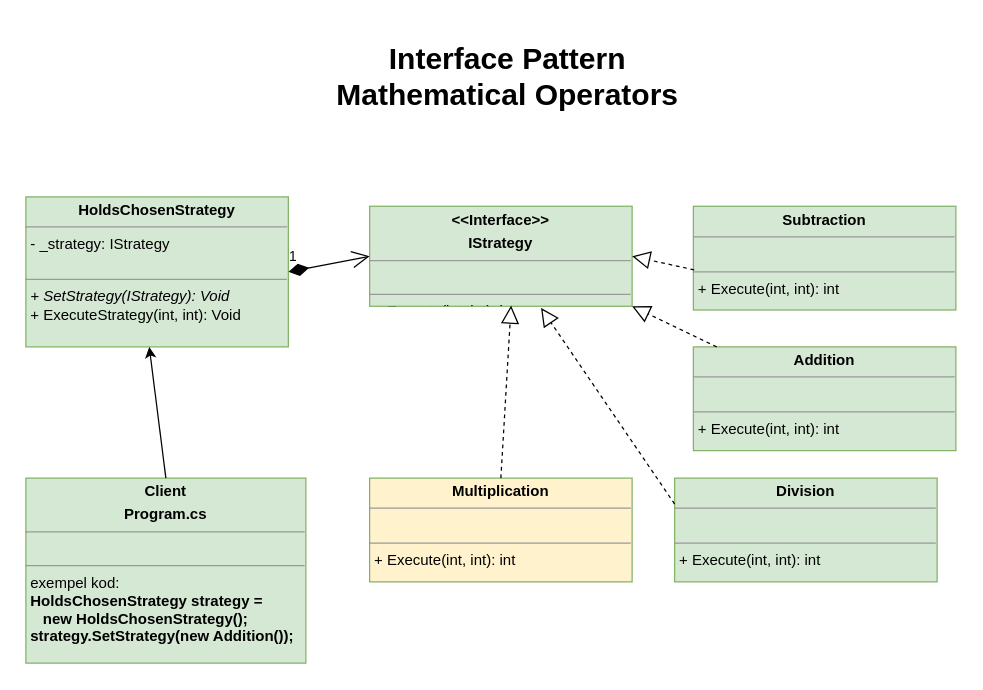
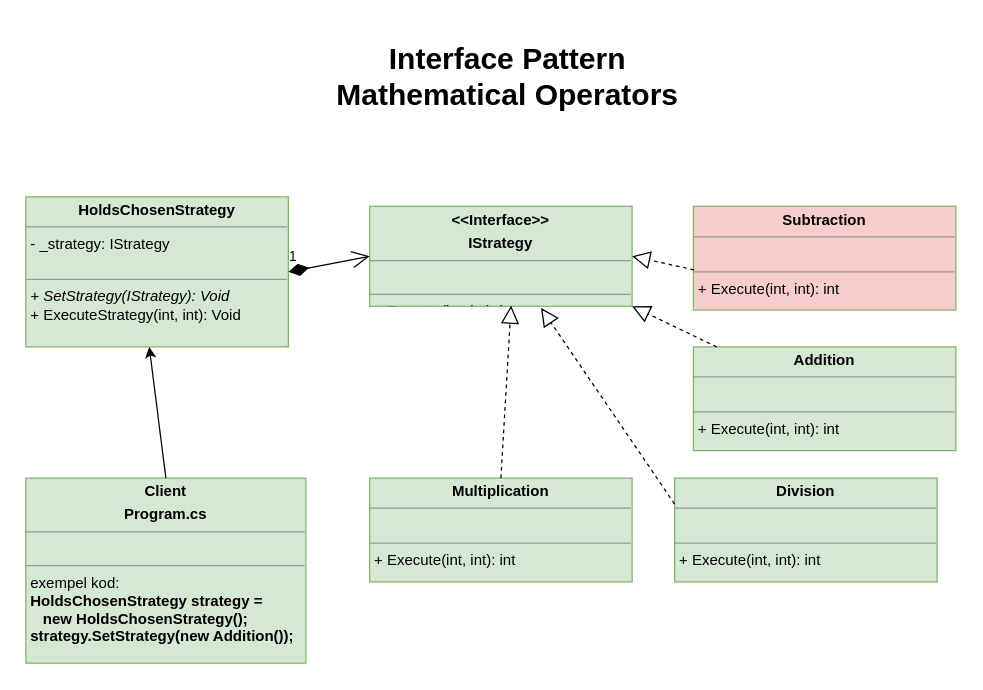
(824, 258) -> (824, 258)
(501, 530) -> (501, 530)
